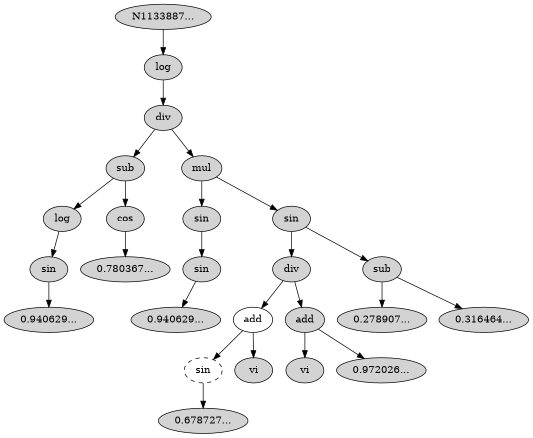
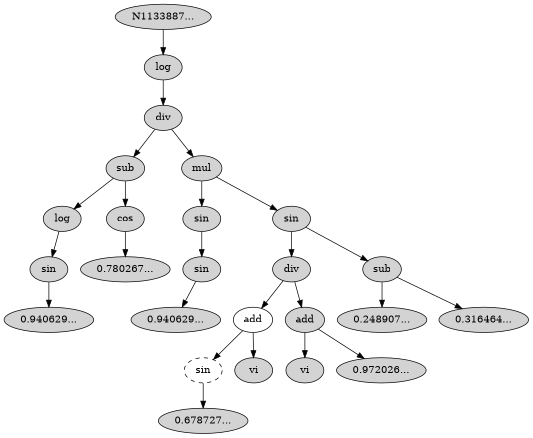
(125, 269) -> (125, 269)
(382, 320) -> (382, 320)
